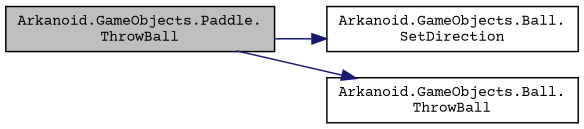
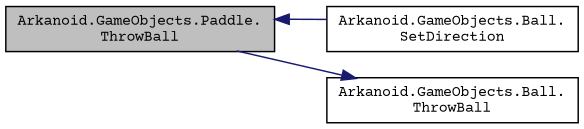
(293, 39) -> (308, 19)
